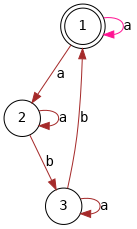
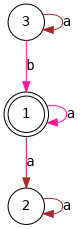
(78, 124) -> (26, 61)
(41, 158) -> none
